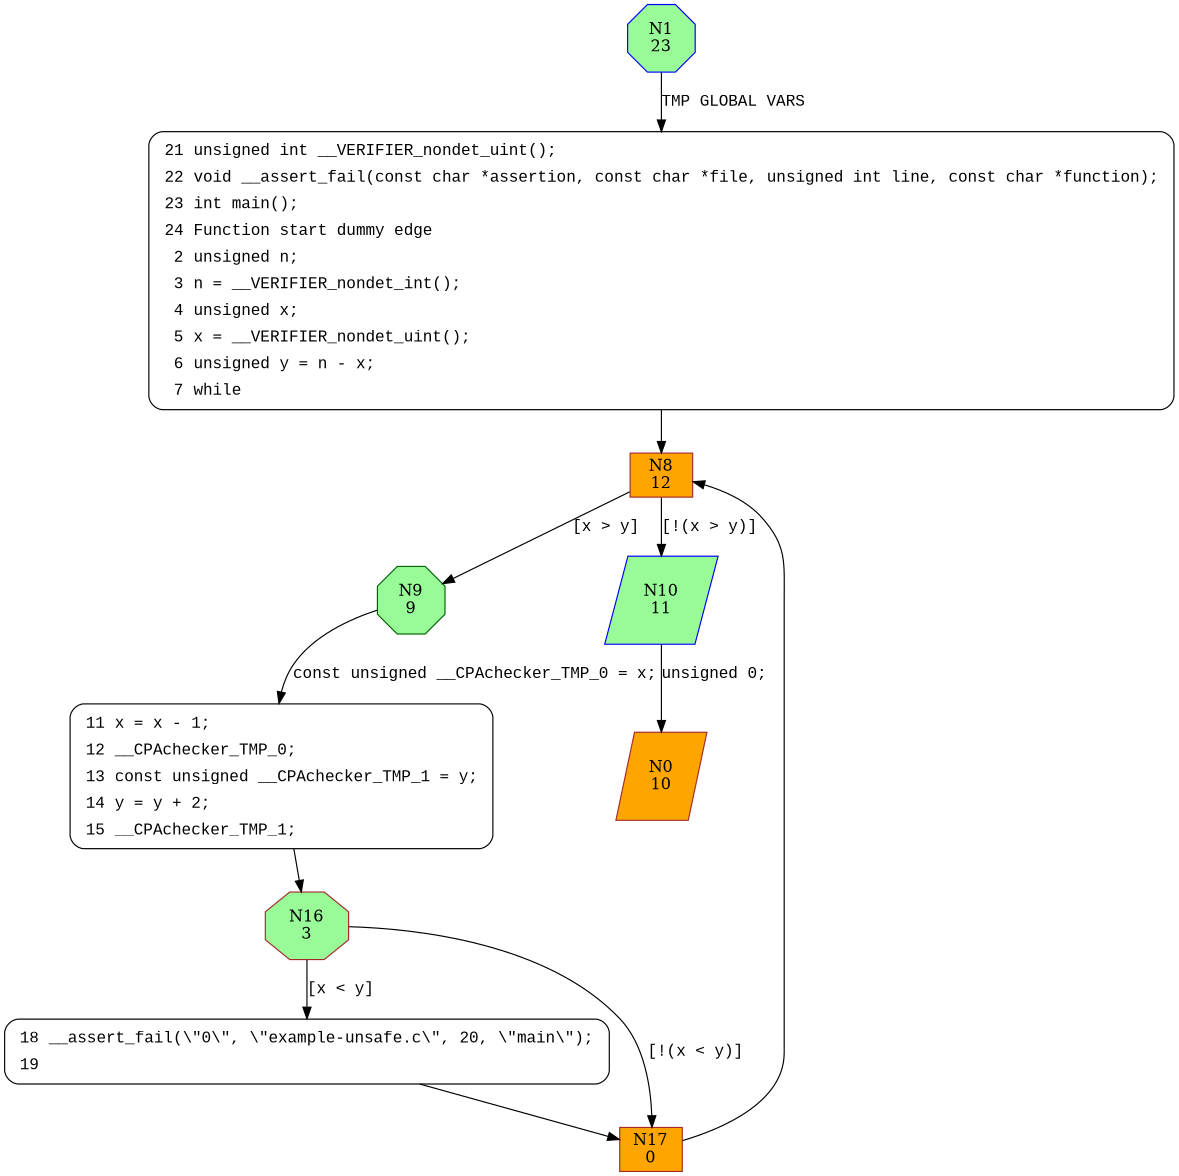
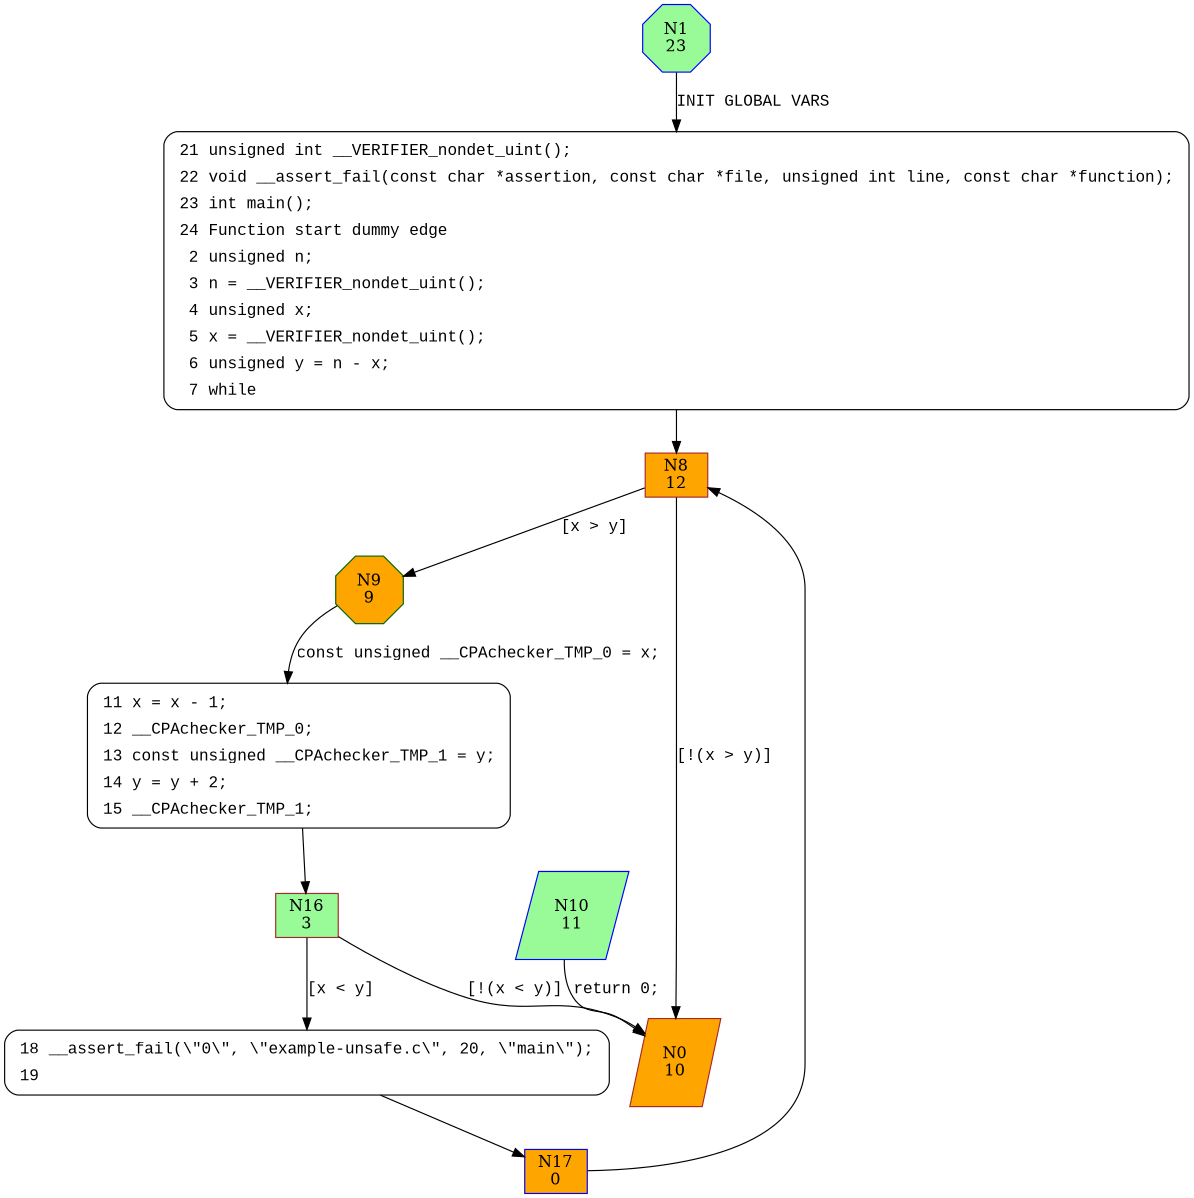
(733, 102) -> (753, 102)
(328, 283) -> (348, 283)
(661, 521) -> (676, 752)
(411, 600) -> (370, 590)
(714, 674) -> (617, 989)
(307, 926) -> (307, 915)
(542, 966) -> (482, 1001)
(651, 1149) -> (556, 1171)
